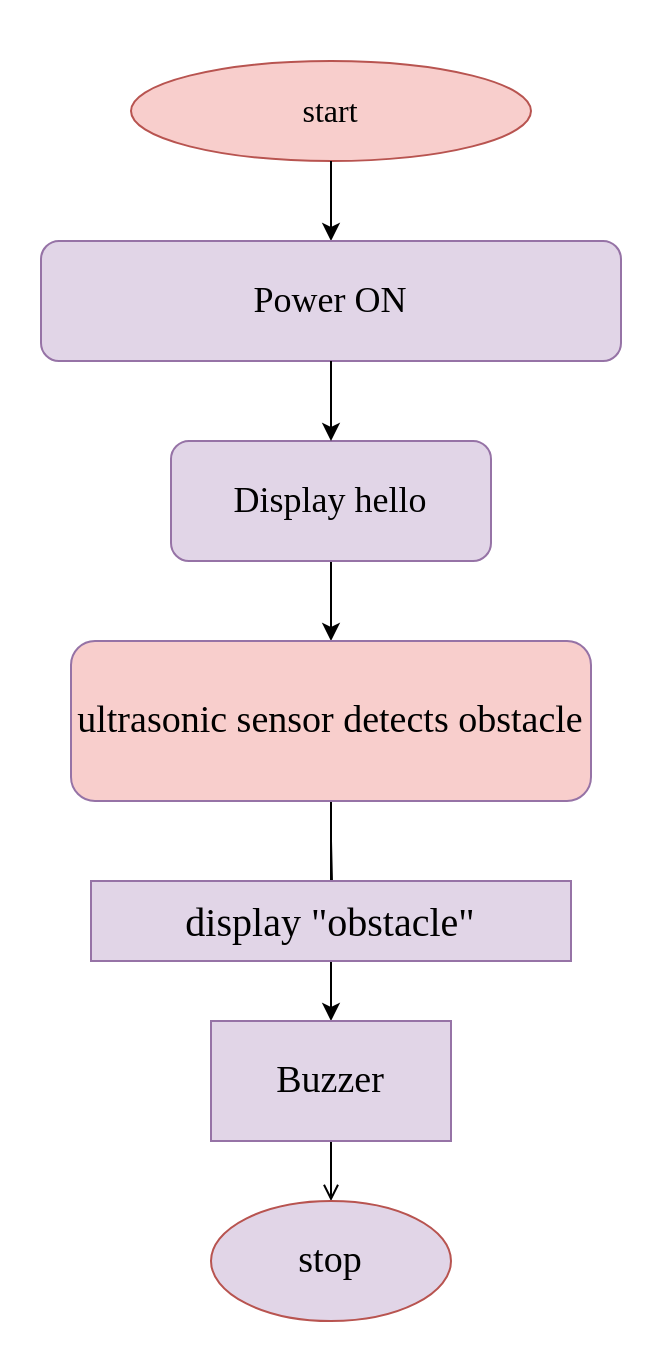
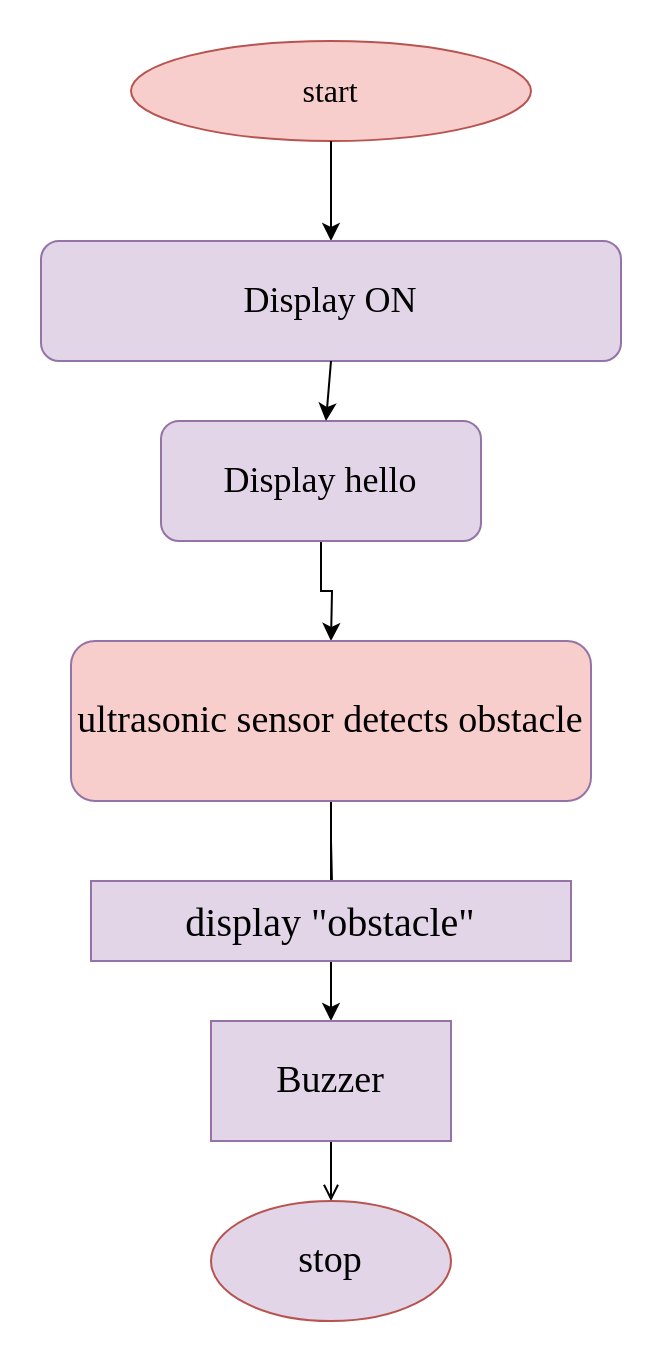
(331, 111) -> (331, 91)
(331, 301) -> (331, 301)
(331, 501) -> (321, 481)
